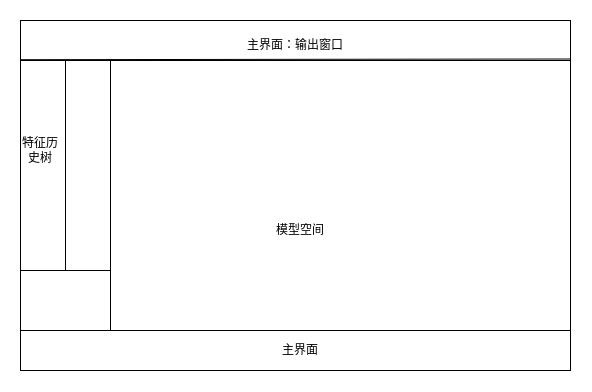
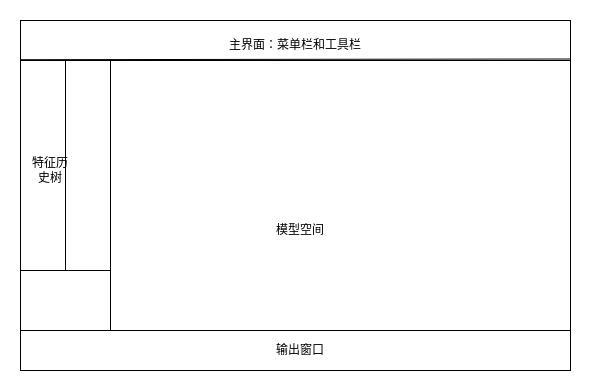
(296, 46) -> (296, 46)
(41, 151) -> (51, 171)
(301, 351) -> (301, 351)
